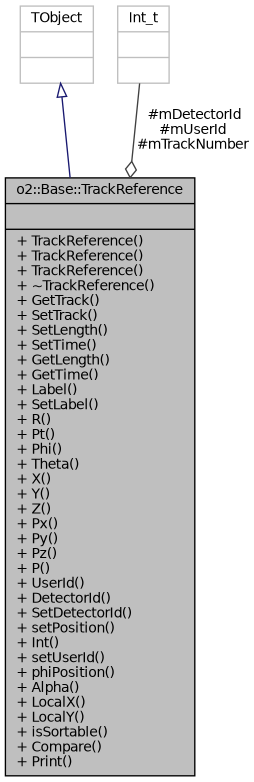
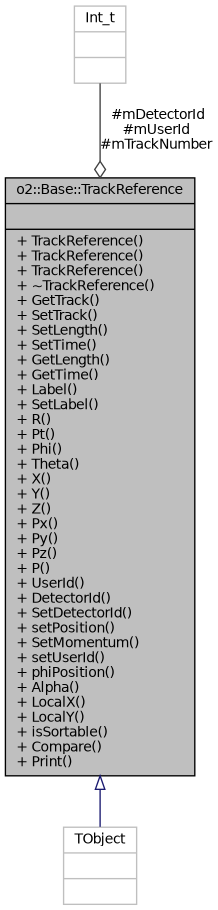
(66, 137) -> (100, 808)
(38, 643) -> (78, 643)
